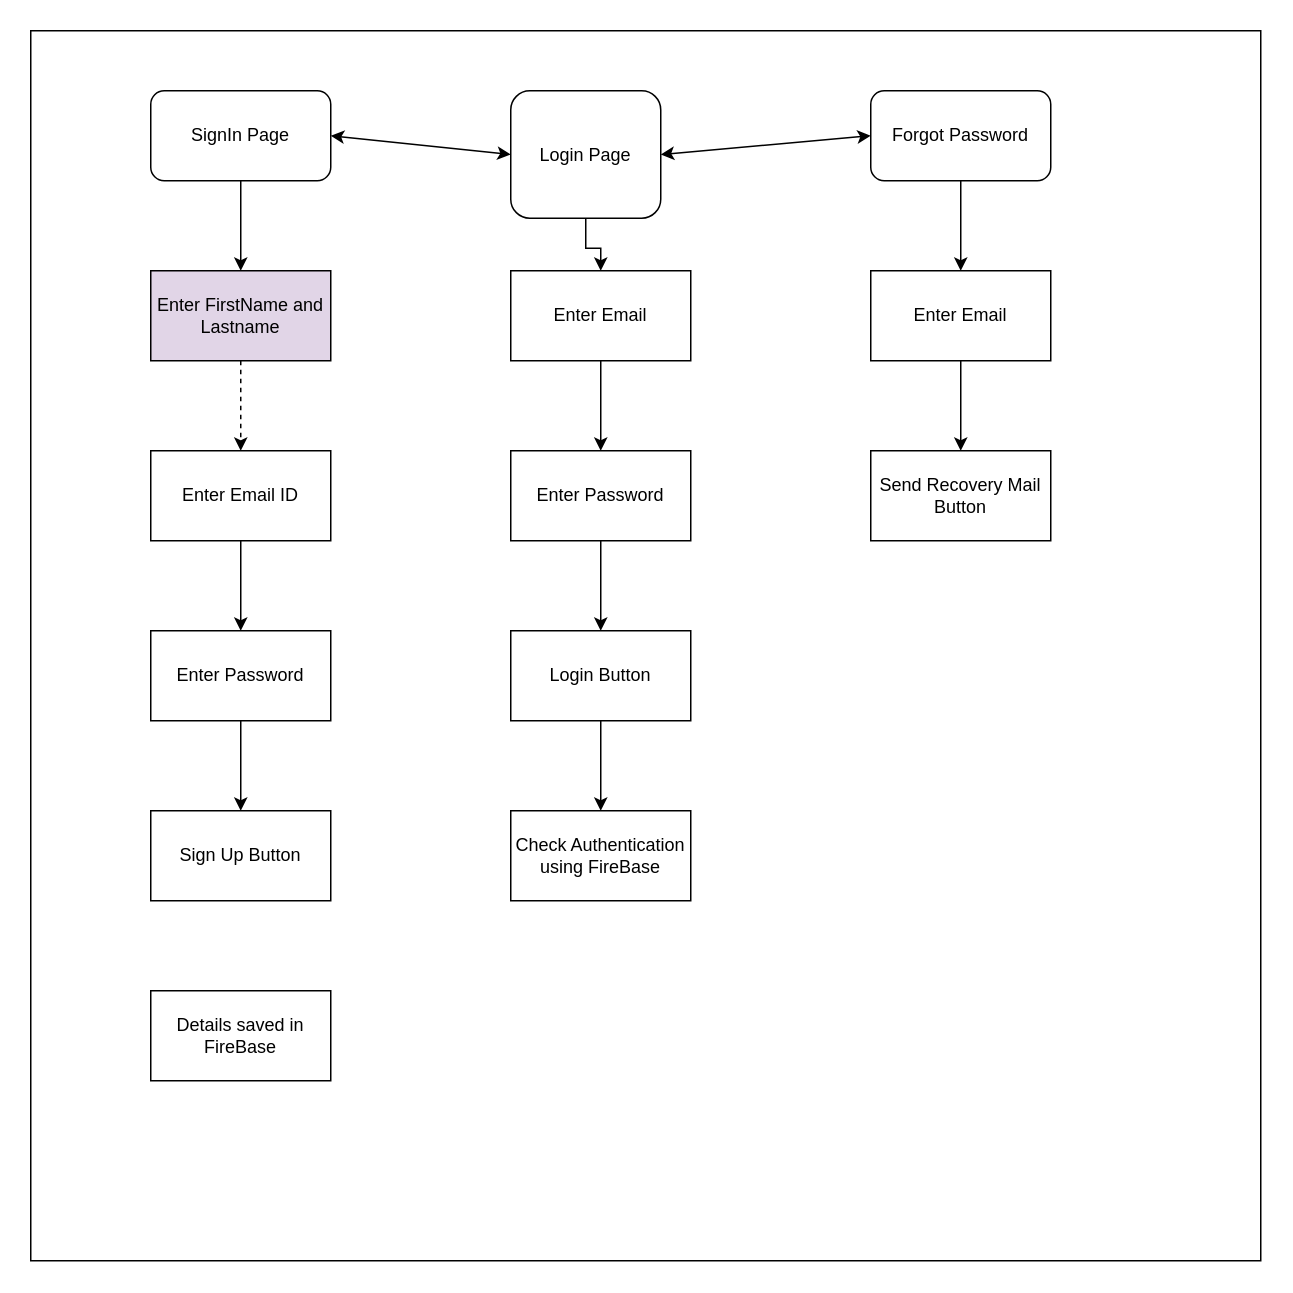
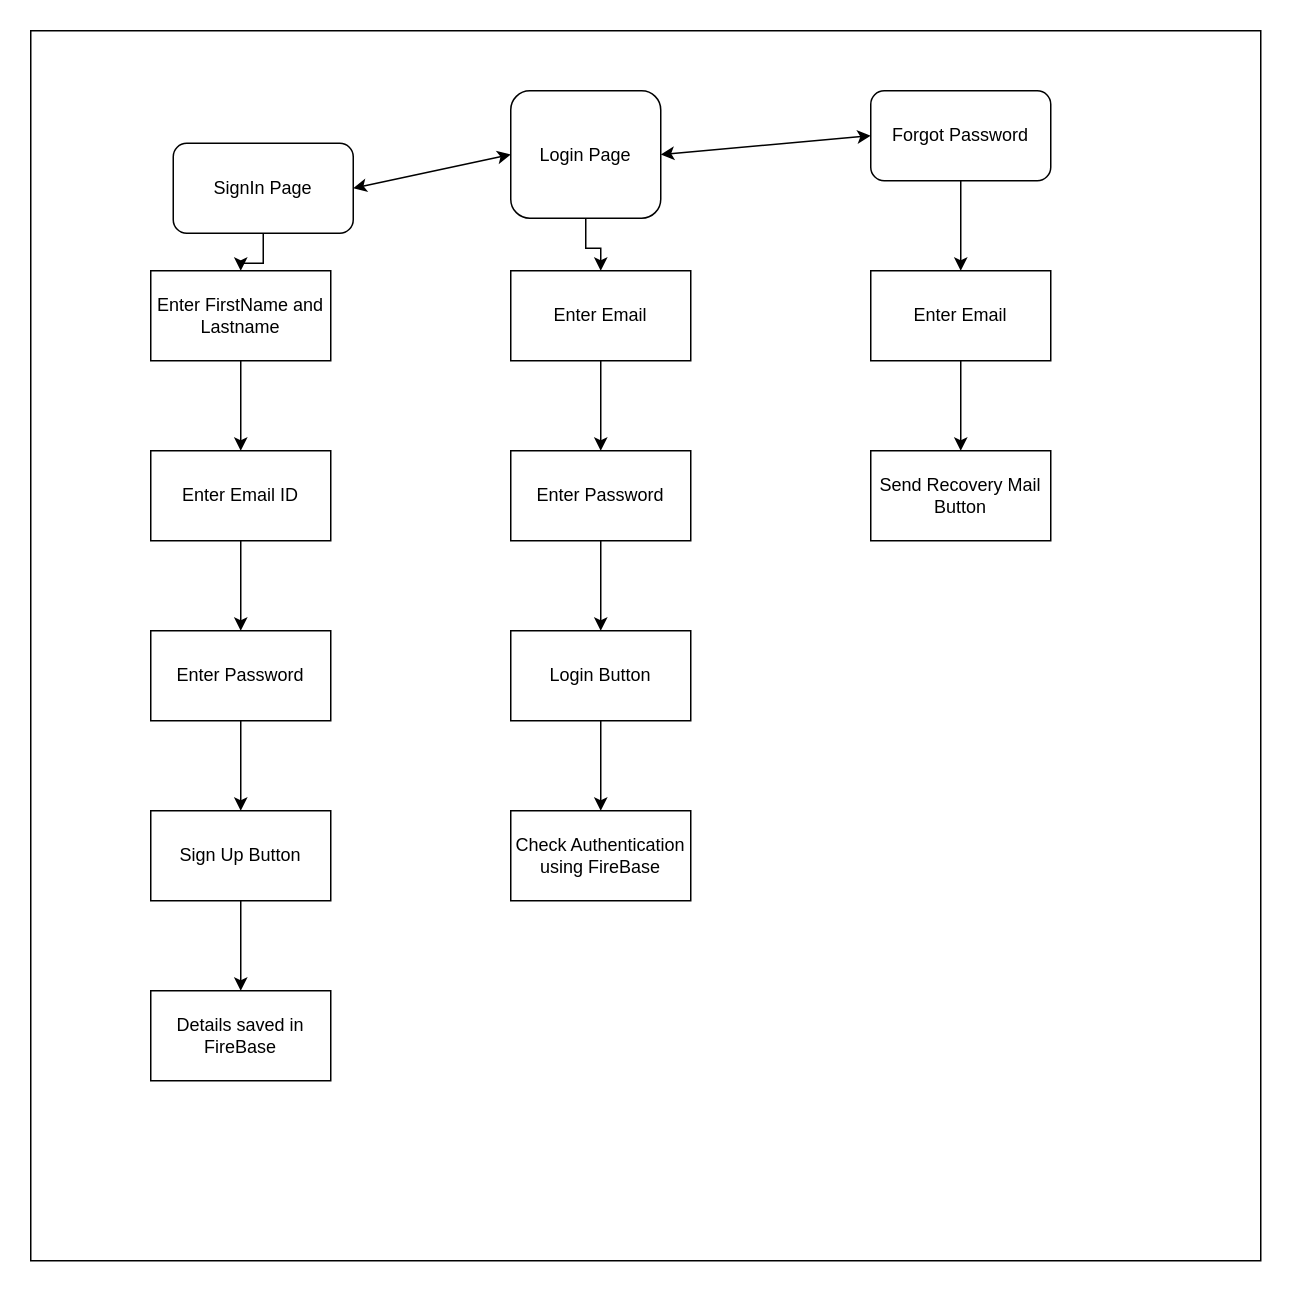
(241, 136) -> (263, 188)
(241, 316) -> (241, 316)
(241, 402) -> (241, 402)
none -> (241, 941)
